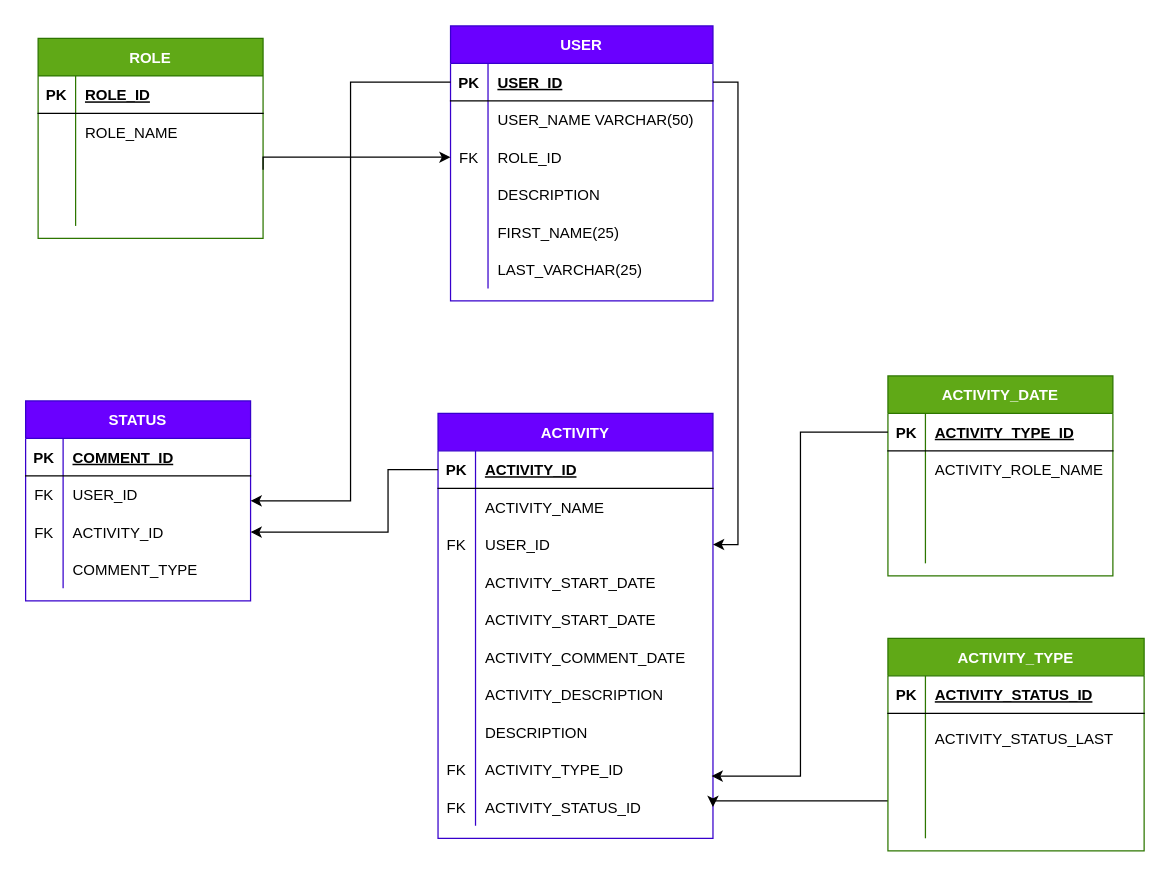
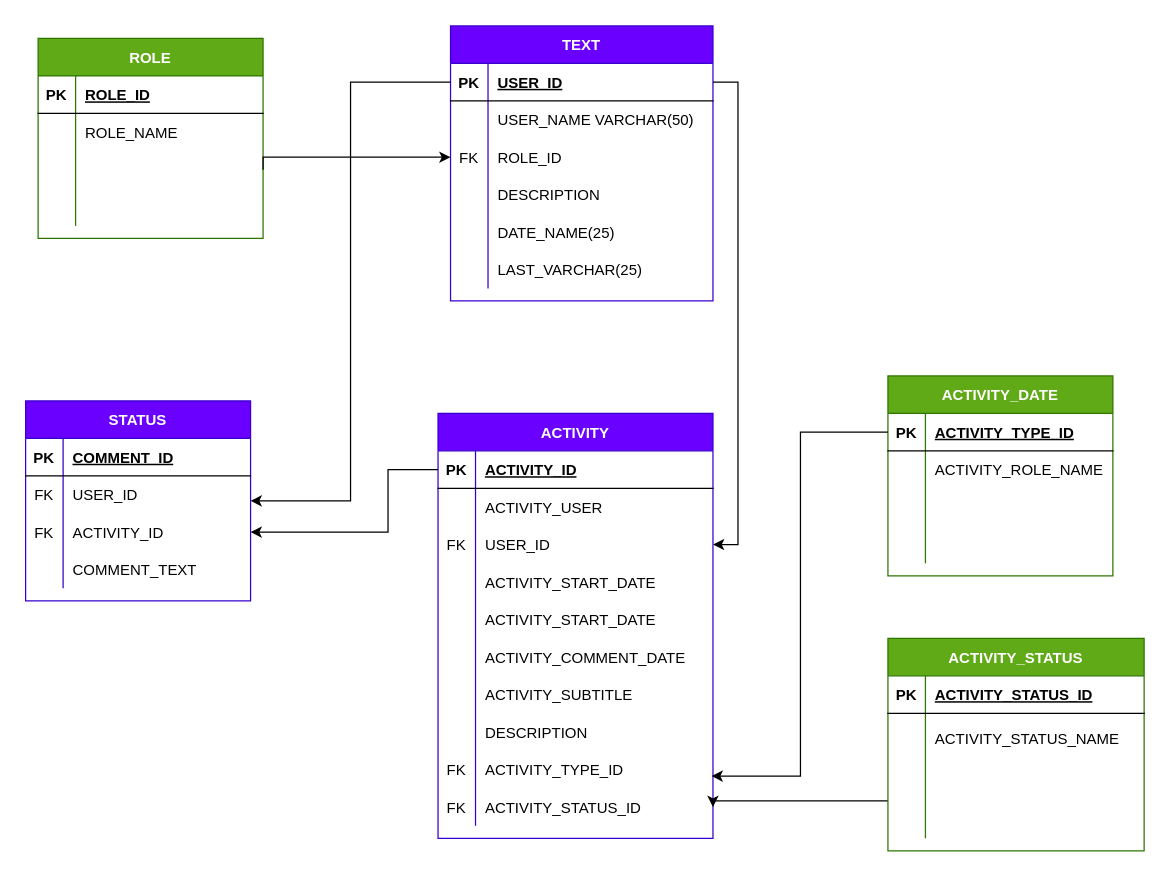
(581, 45) -> (581, 45)
(556, 233) -> (552, 233)
(540, 508) -> (540, 508)
(123, 570) -> (123, 570)
(1016, 658) -> (1016, 658)
(569, 695) -> (556, 695)
(1019, 739) -> (1019, 739)
